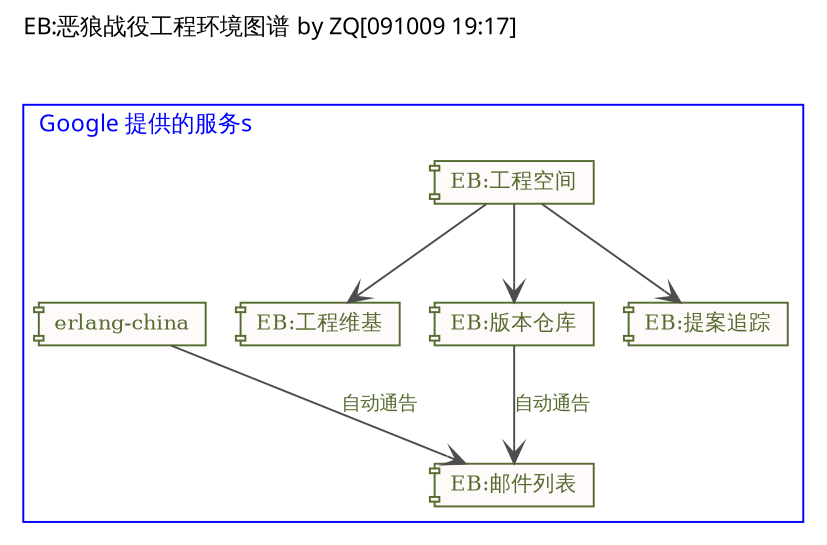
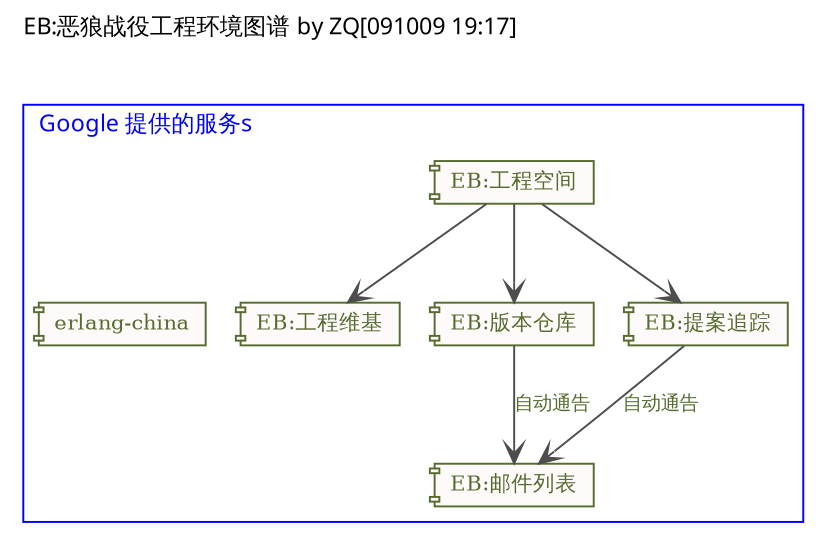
(309, 401) -> (620, 399)
